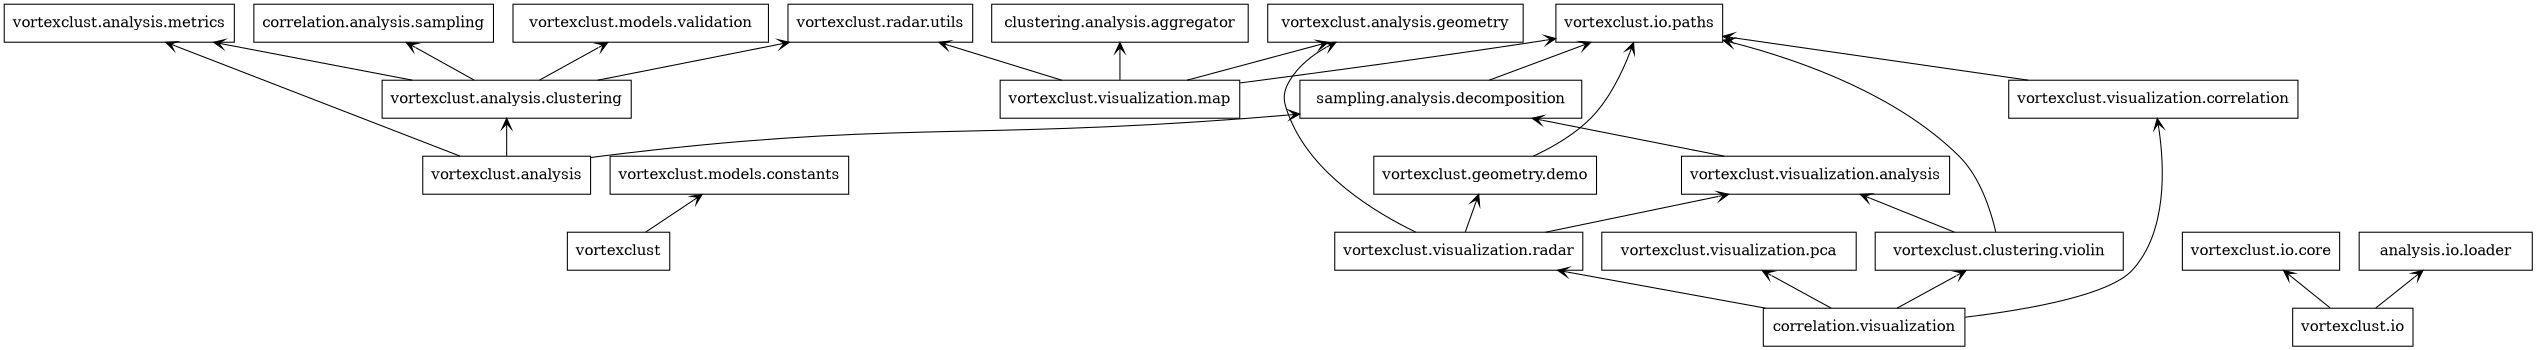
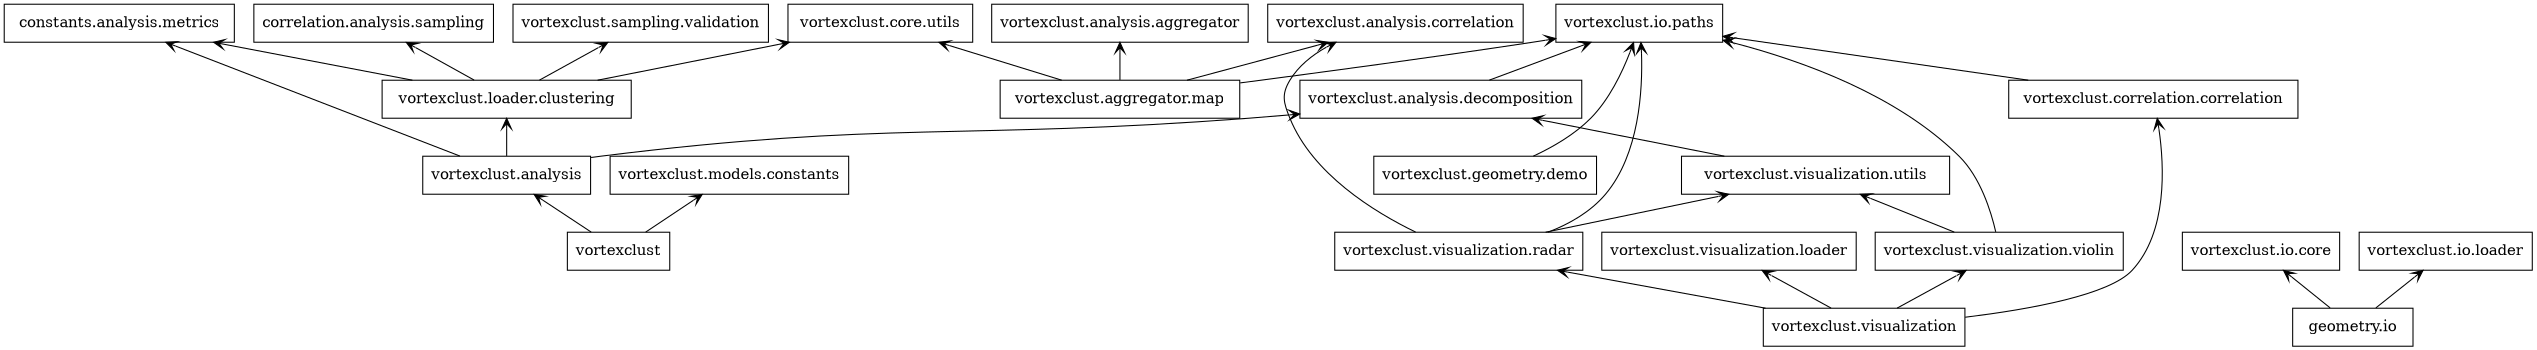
(119, 23) -> (119, 23)
(641, 23) -> (641, 23)
(880, 23) -> (880, 23)
(1120, 23) -> (1120, 23)
(1395, 23) -> (1395, 23)
(507, 99) -> (507, 99)
(1120, 99) -> (1120, 99)
(1441, 99) -> (1441, 99)
(2153, 99) -> (2153, 99)
(1816, 175) -> (1816, 175)
none -> (567, 216)
(1470, 218) -> (1626, 160)
(1729, 251) -> (1729, 251)
(1999, 251) -> (1999, 251)
(2446, 251) -> (2446, 251)
(1864, 327) -> (1864, 327)
(2353, 327) -> (2353, 327)
